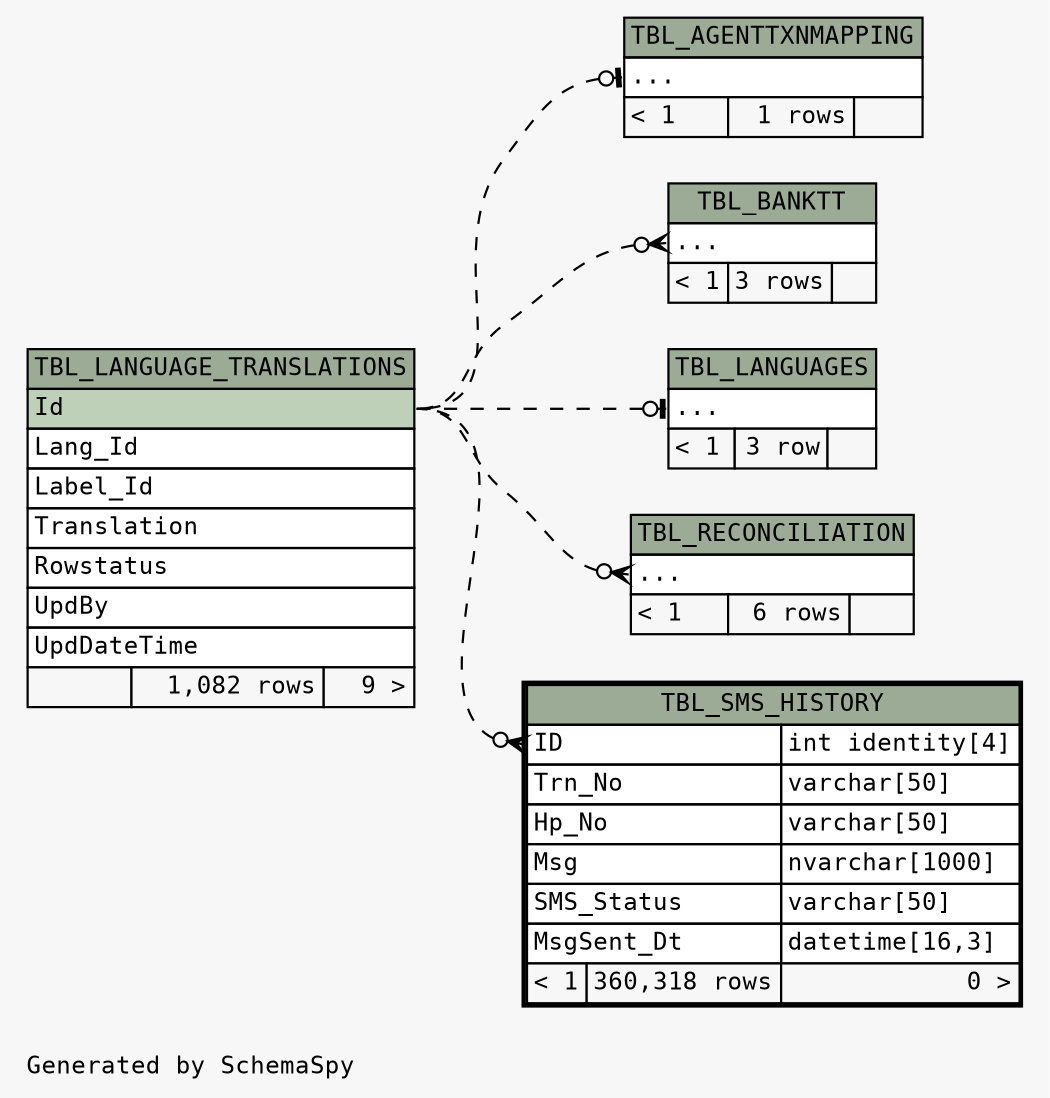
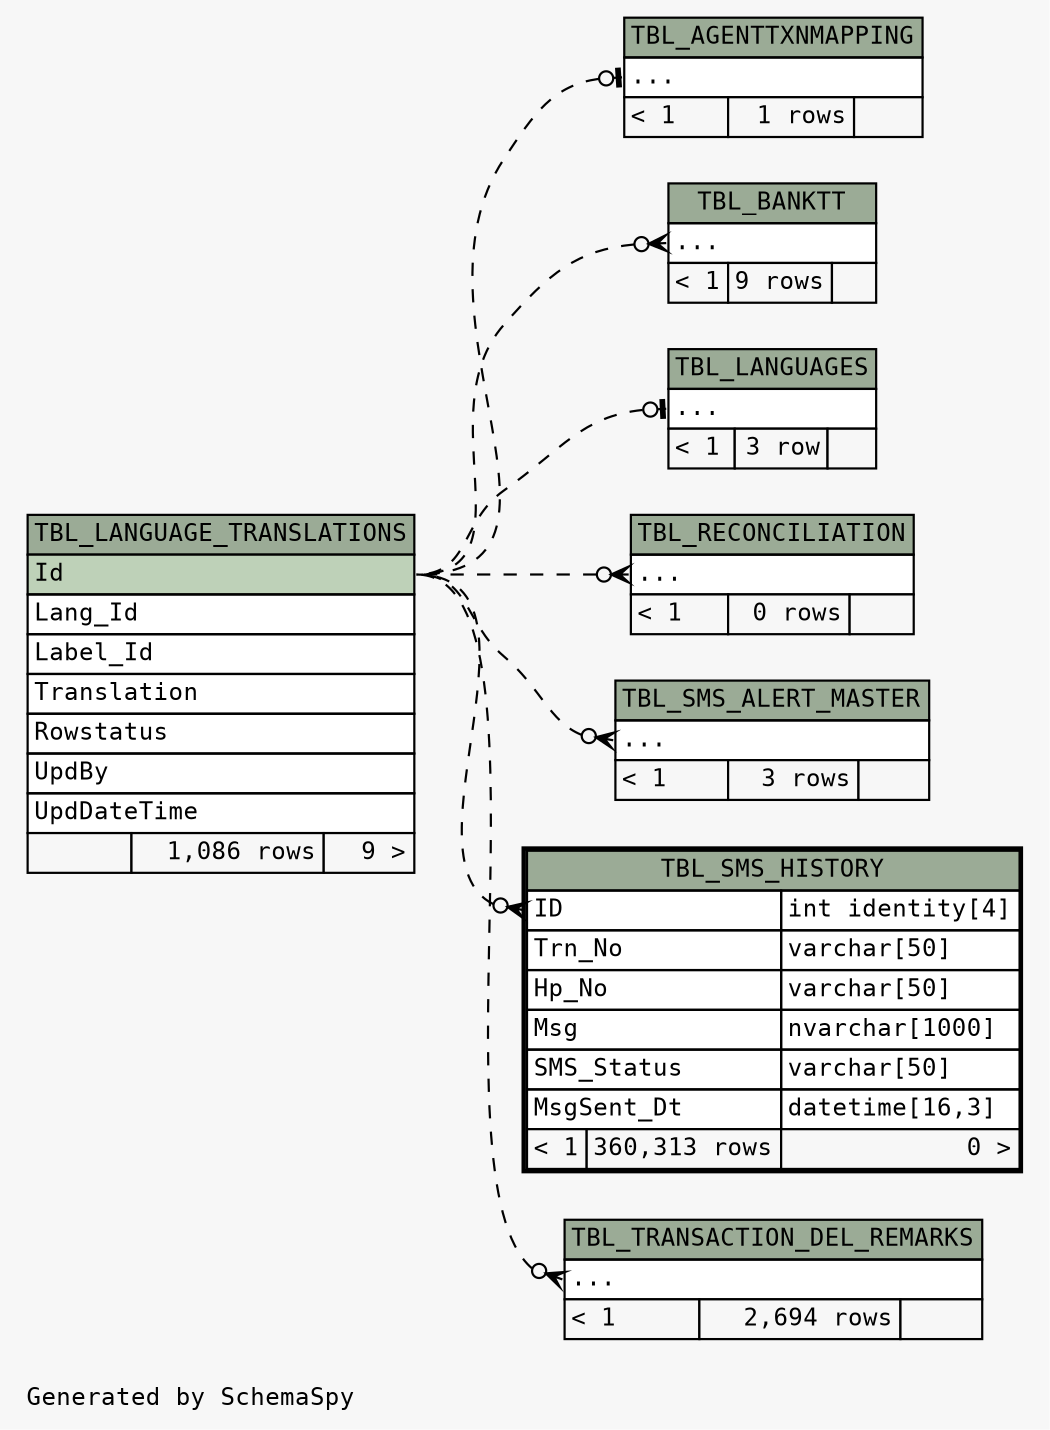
(780, 282) -> (780, 282)
(798, 613) -> (798, 613)
(242, 686) -> (242, 852)
none -> (772, 740)
(684, 982) -> (684, 1148)
none -> (772, 1279)
